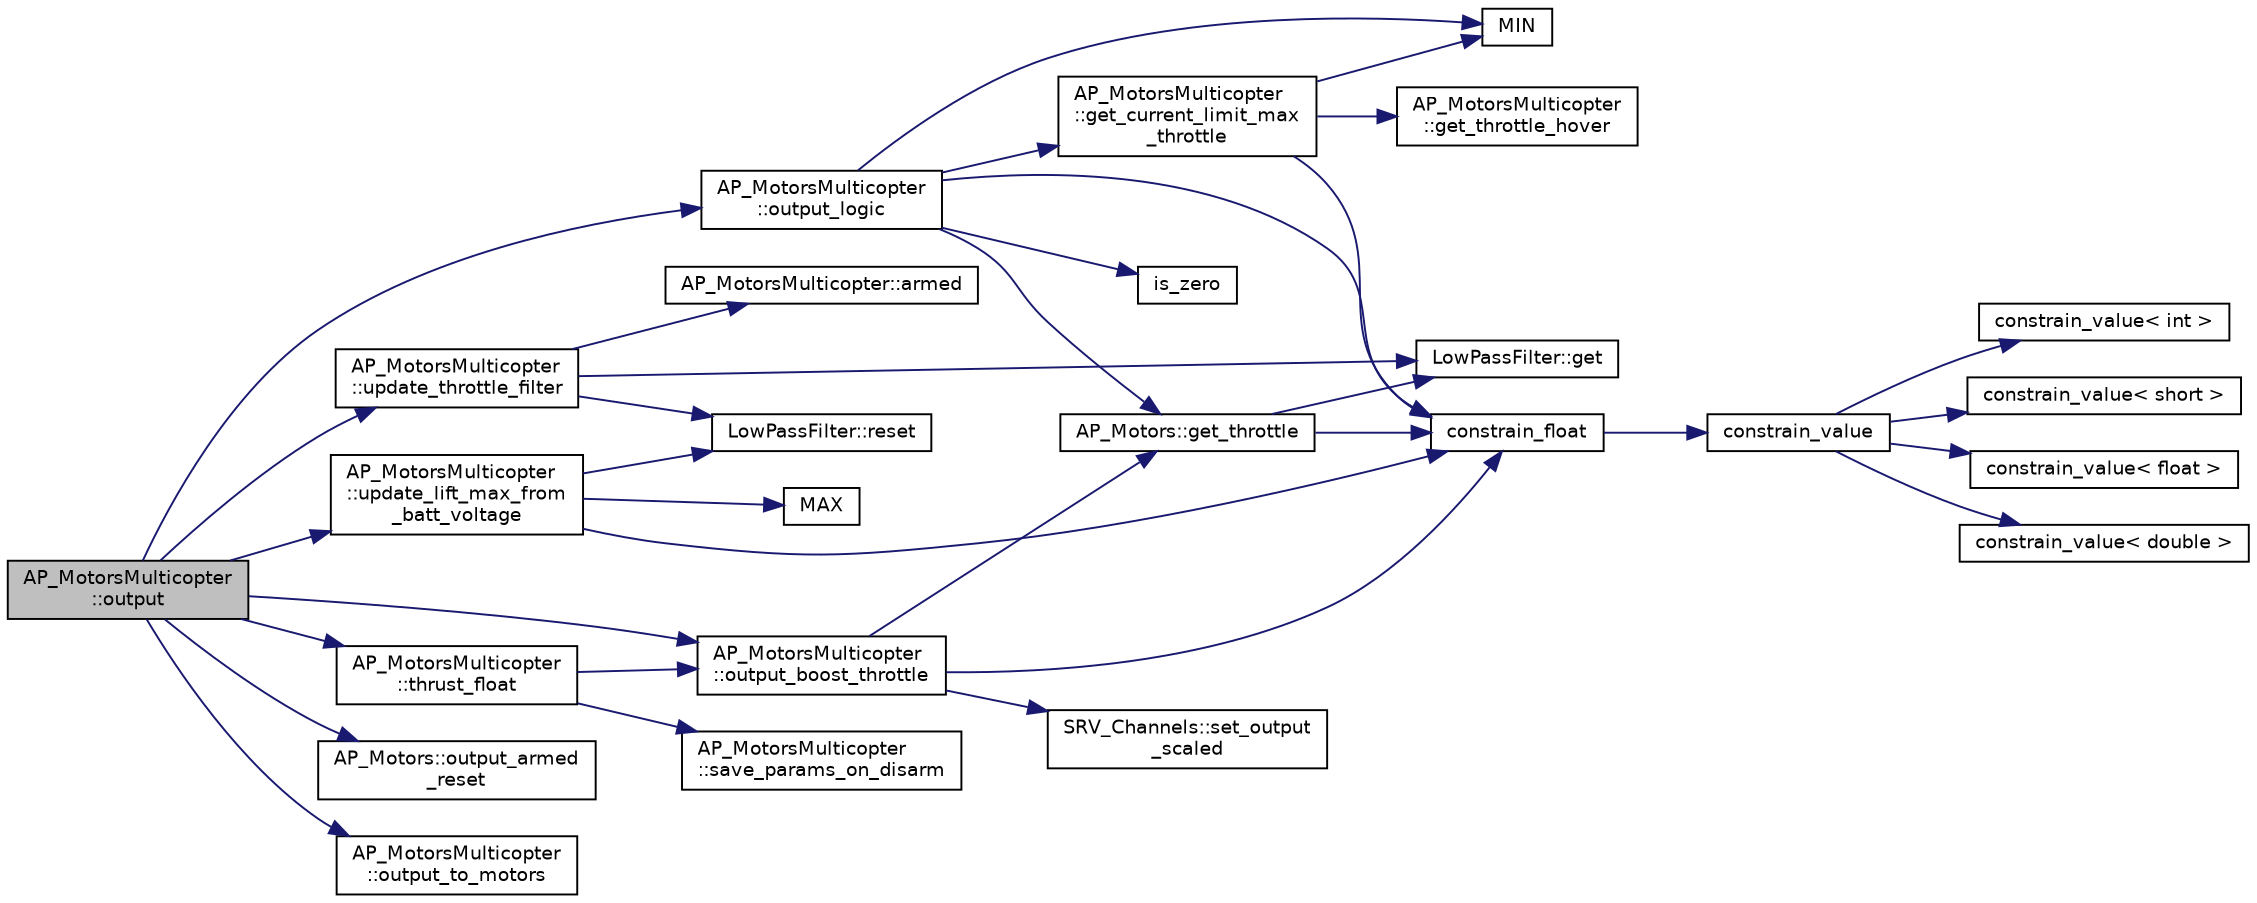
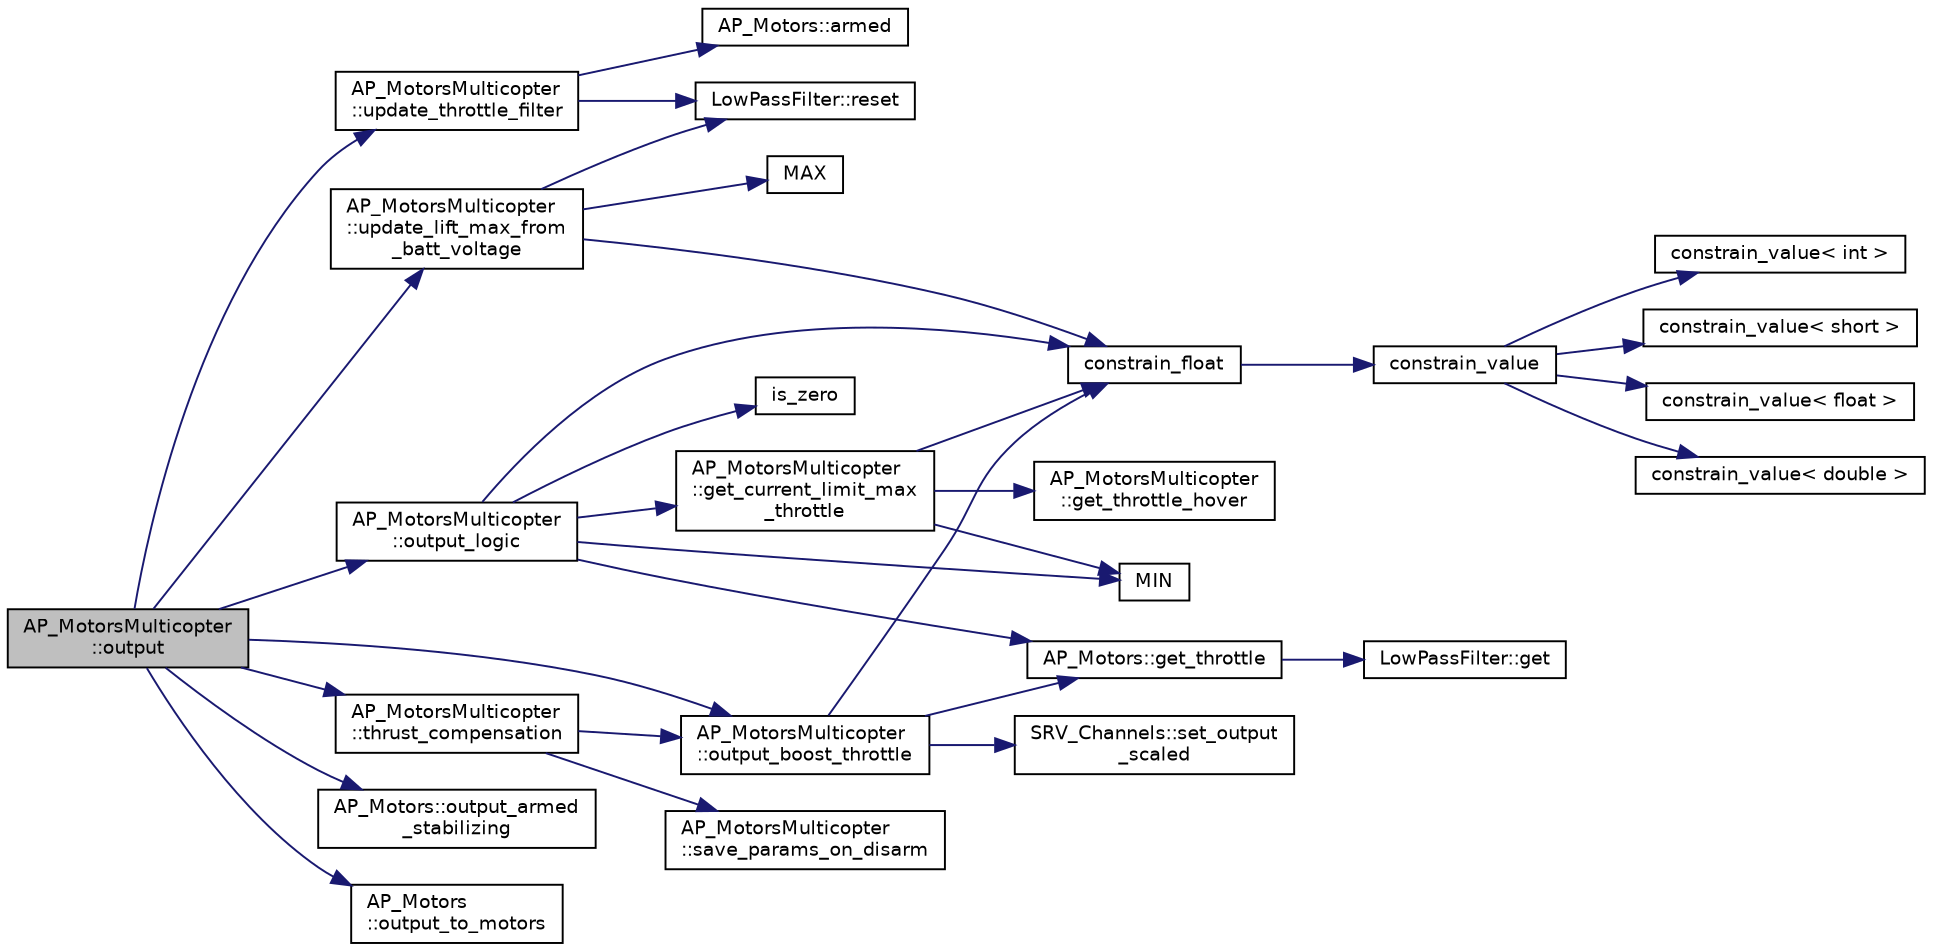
(822, 285) -> (805, 27)
(988, 369) -> none
(1363, 433) -> none
(457, 675) -> (457, 724)
(457, 770) -> (457, 819)
(457, 865) -> (457, 914)
